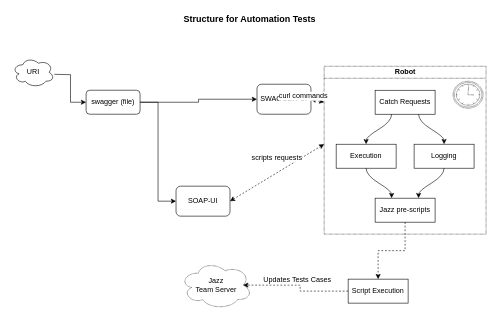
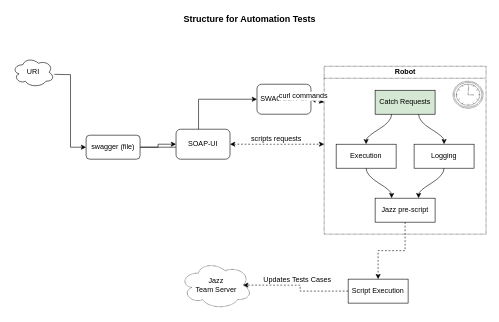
(113, 102) -> (113, 147)
(405, 102) -> (405, 102)
(203, 201) -> (203, 144)
(405, 210) -> (405, 210)
